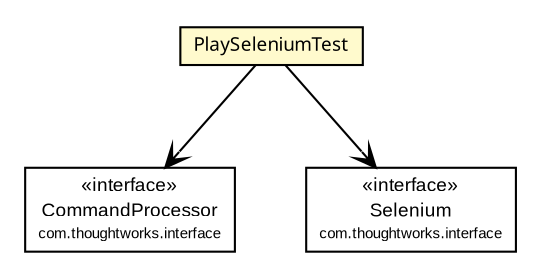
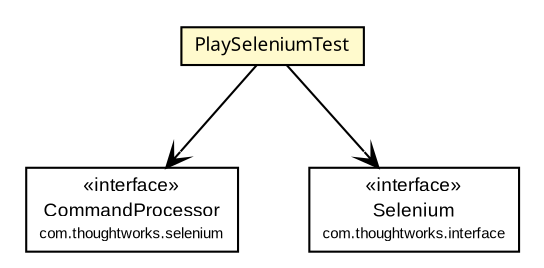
(130, 234) -> (132, 234)
